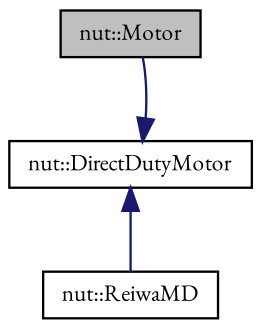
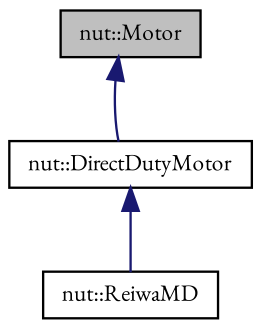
(146, 88) -> (115, 111)
